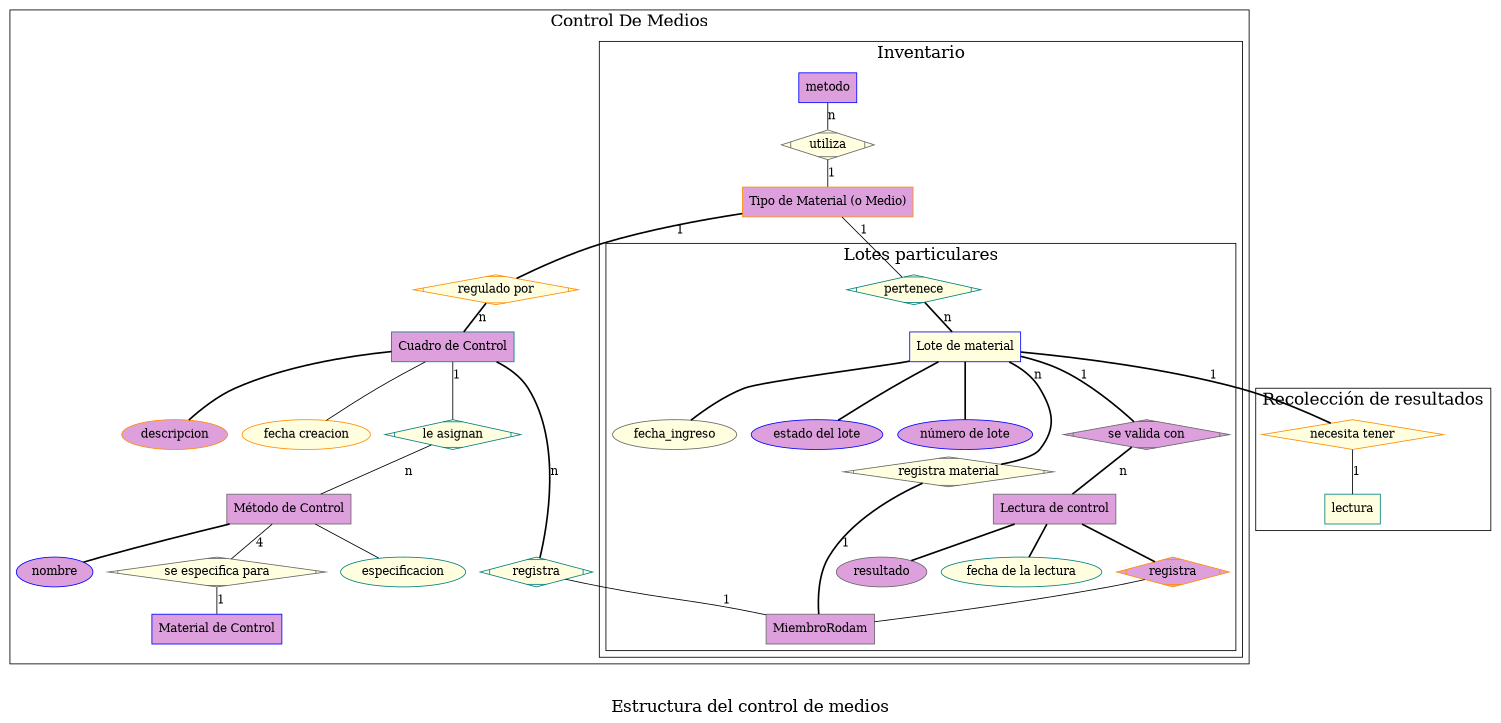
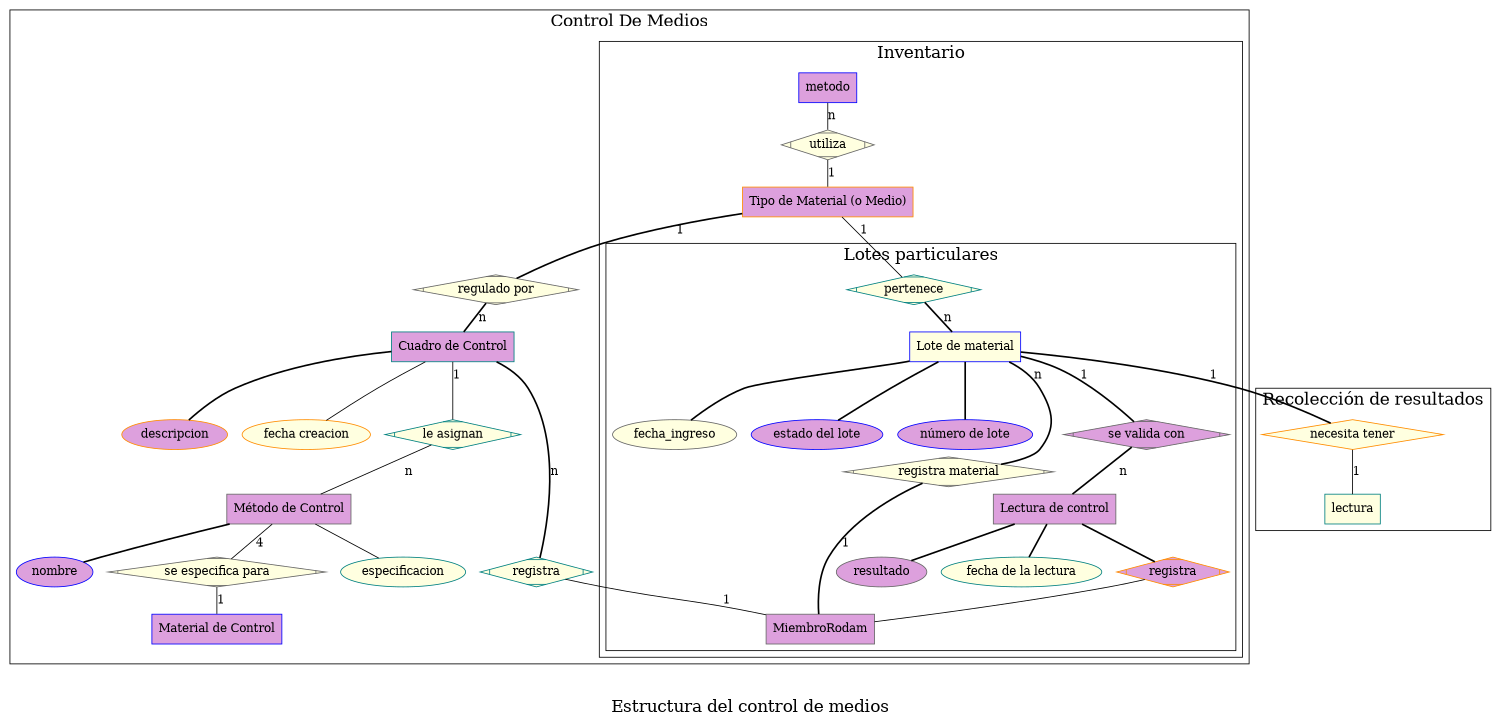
(496, 290) -> (496, 290)
